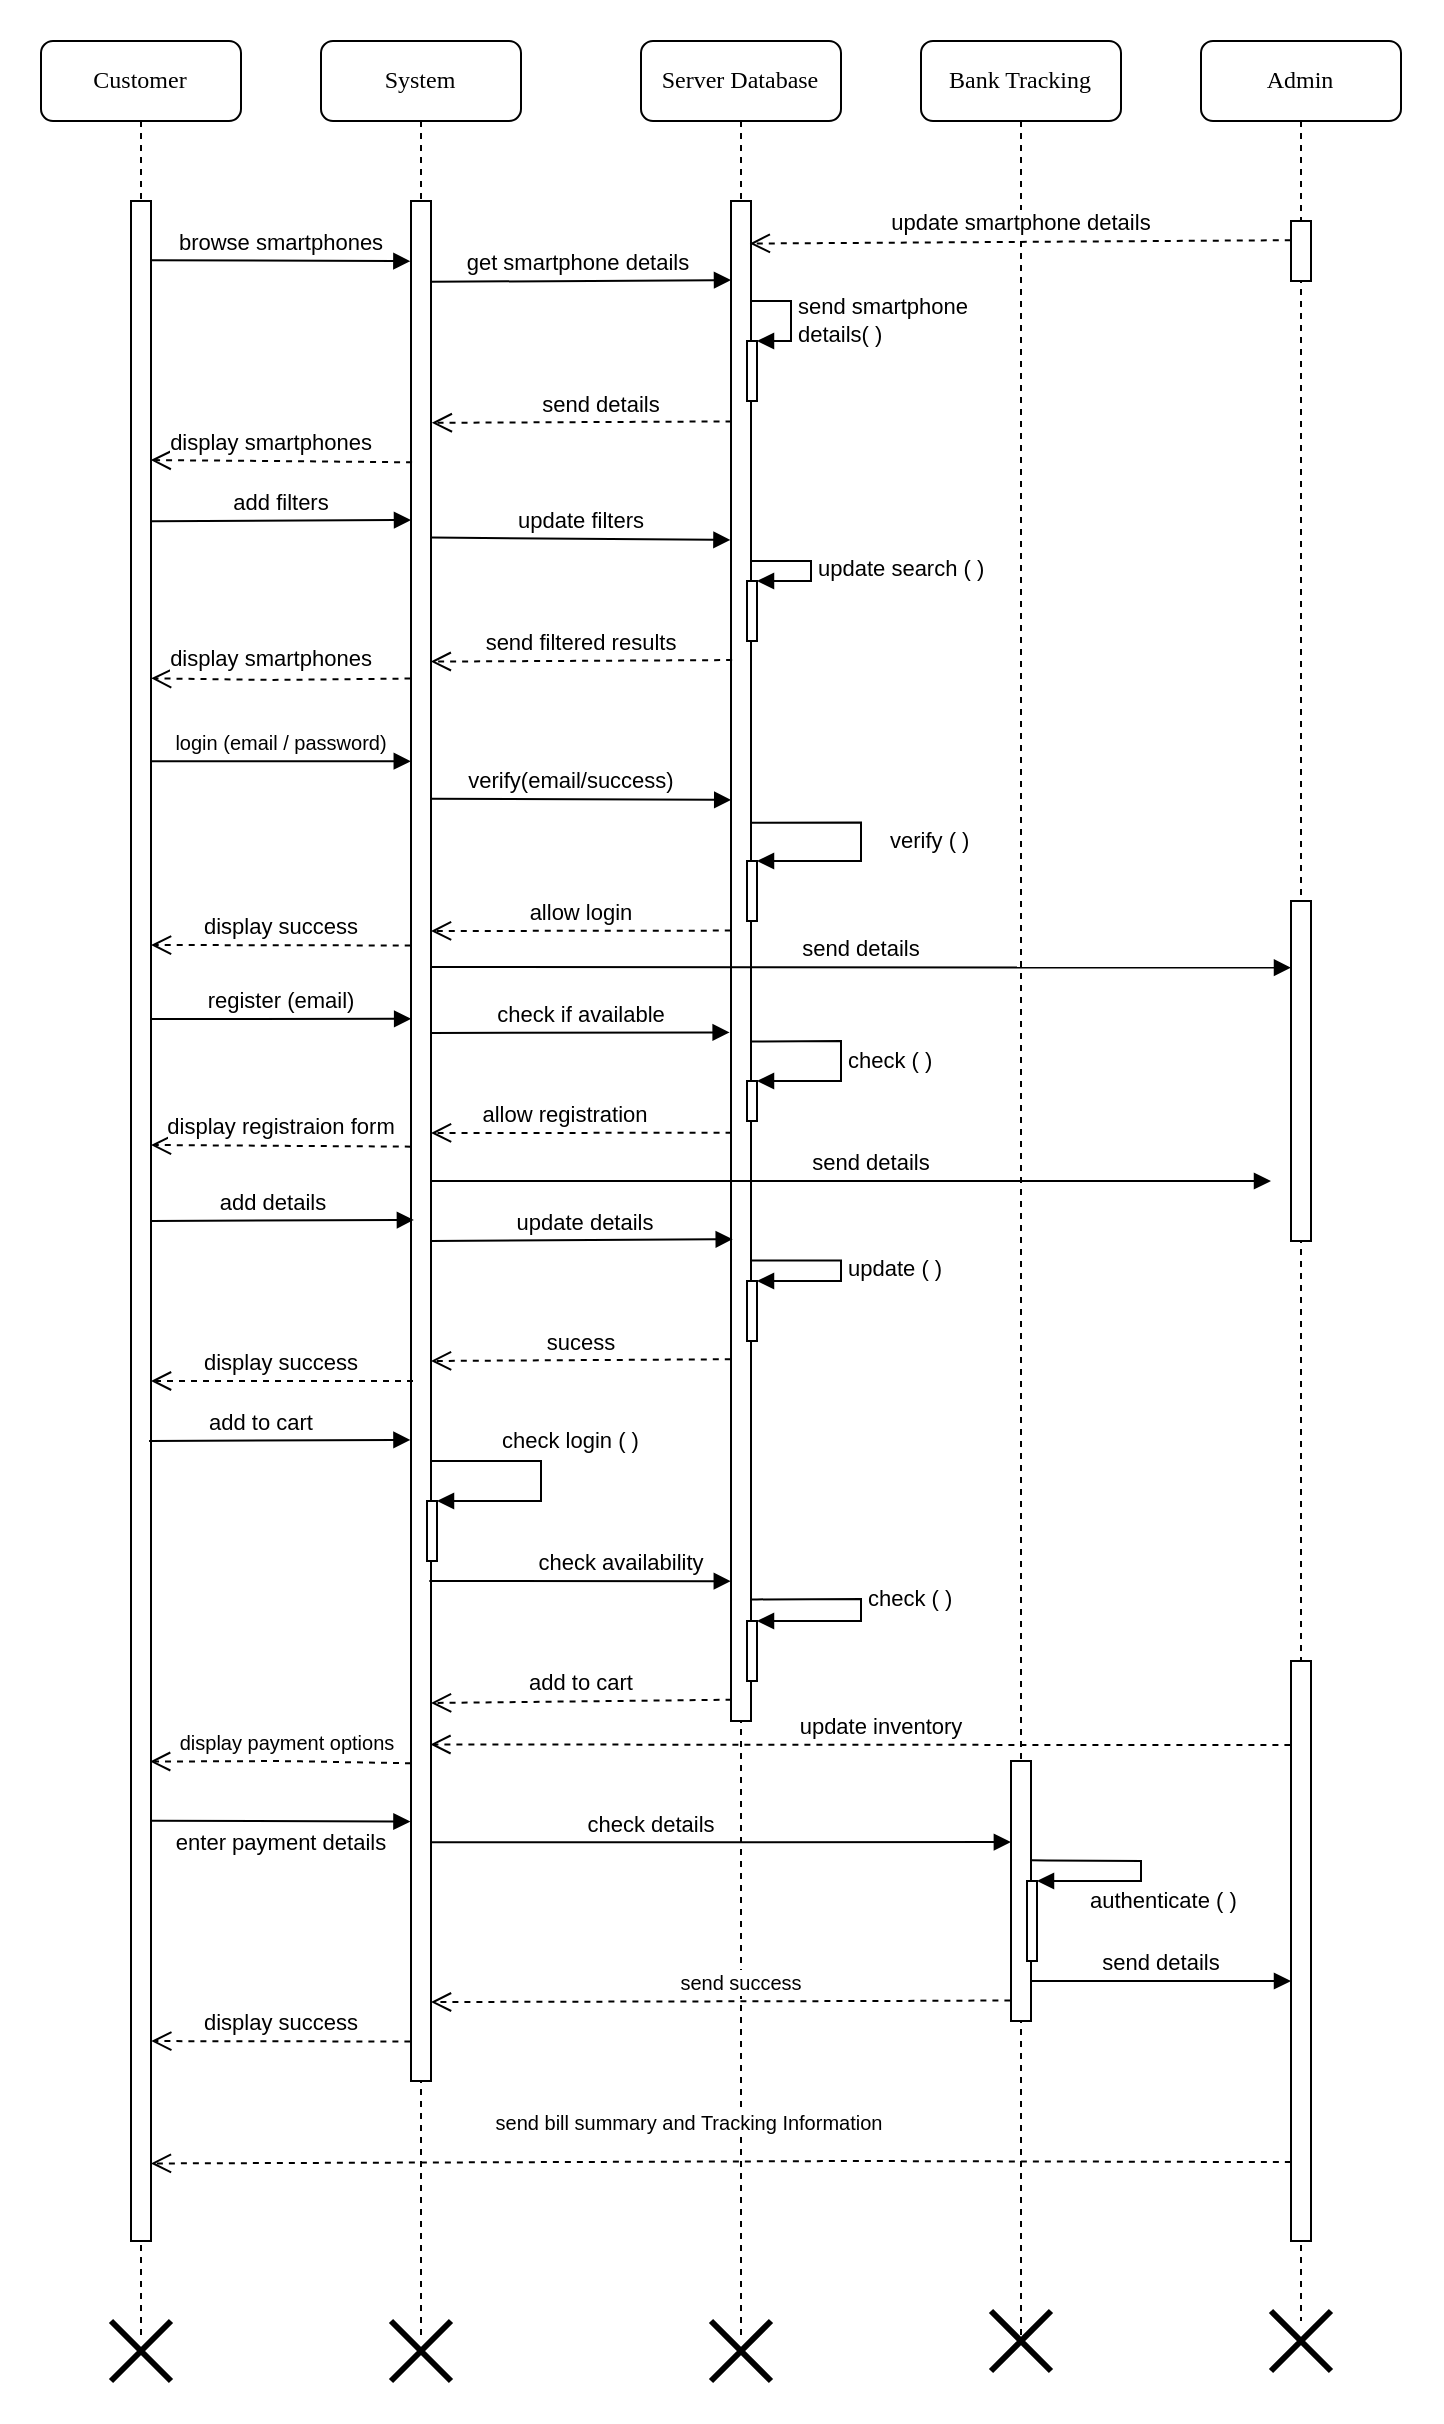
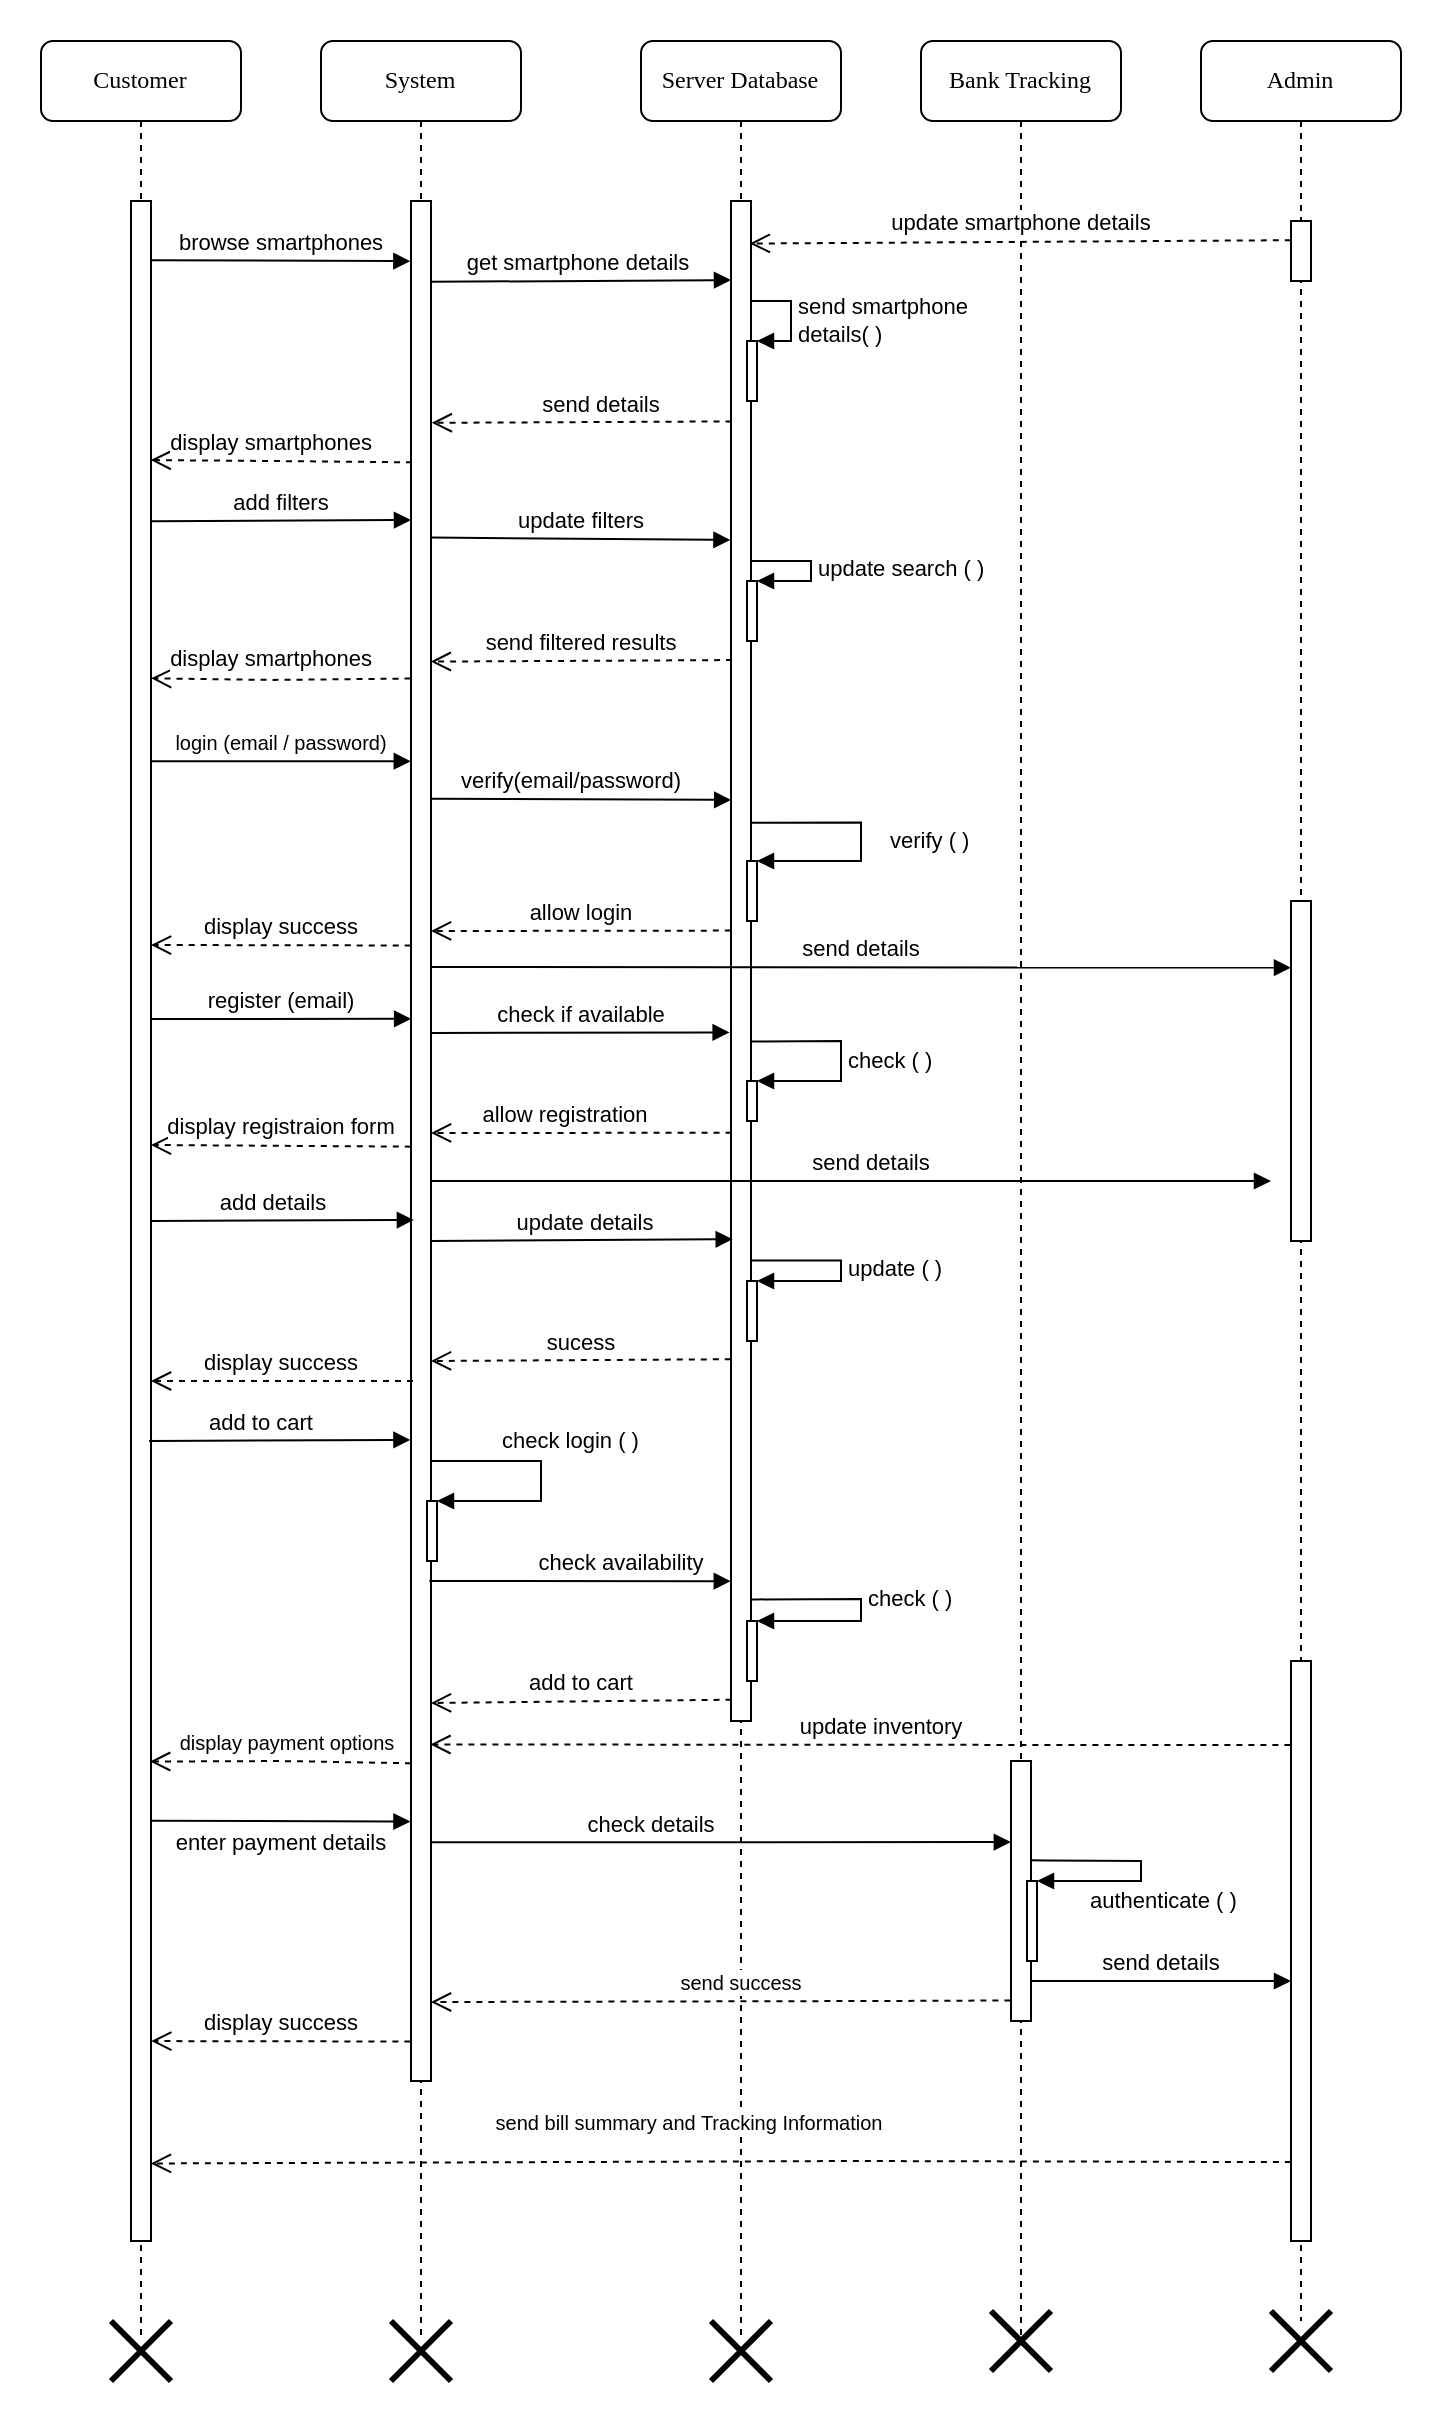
(572, 781) -> (572, 781)
